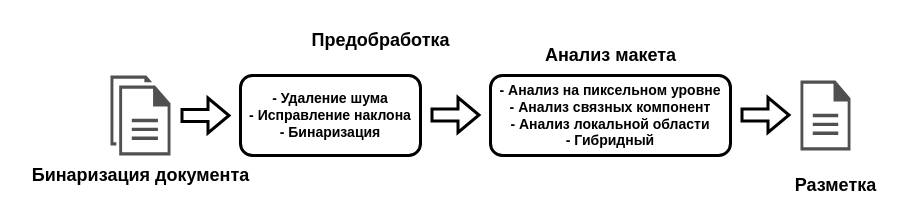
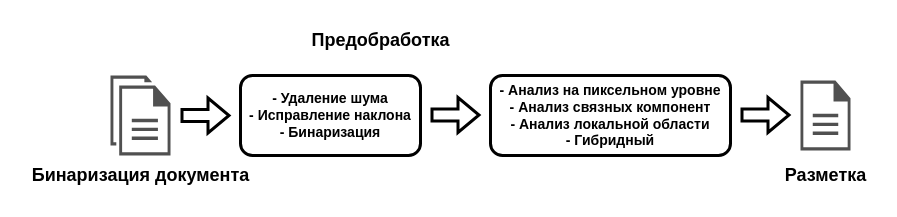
(611, 56) -> none
(836, 186) -> (826, 176)
